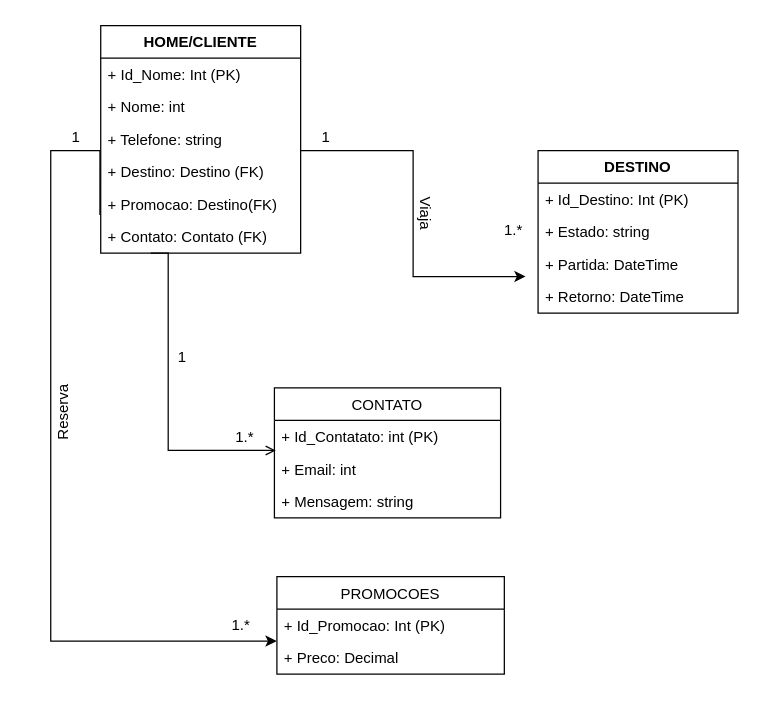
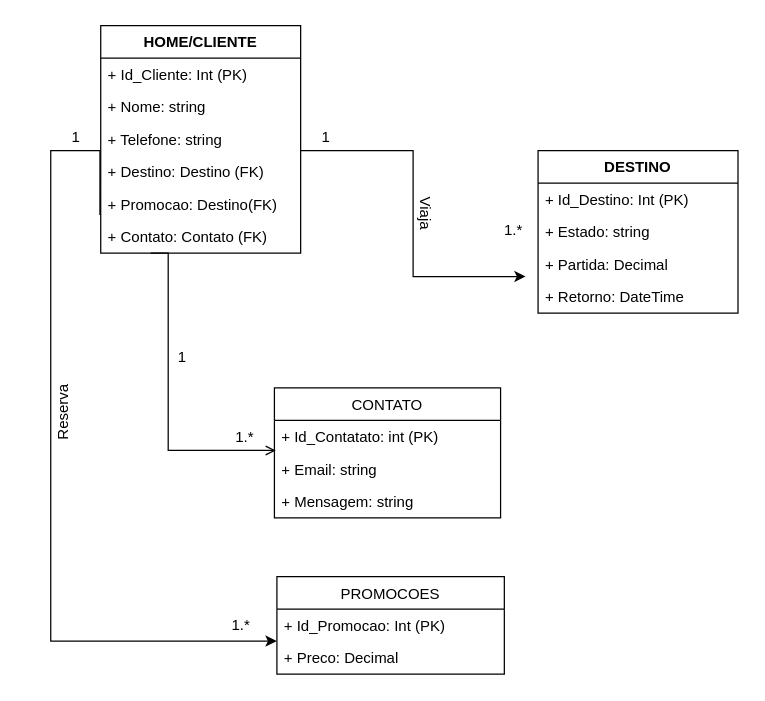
(180, 75) -> (188, 75)
(146, 108) -> (159, 108)
(615, 265) -> (609, 265)
(320, 470) -> (333, 470)
